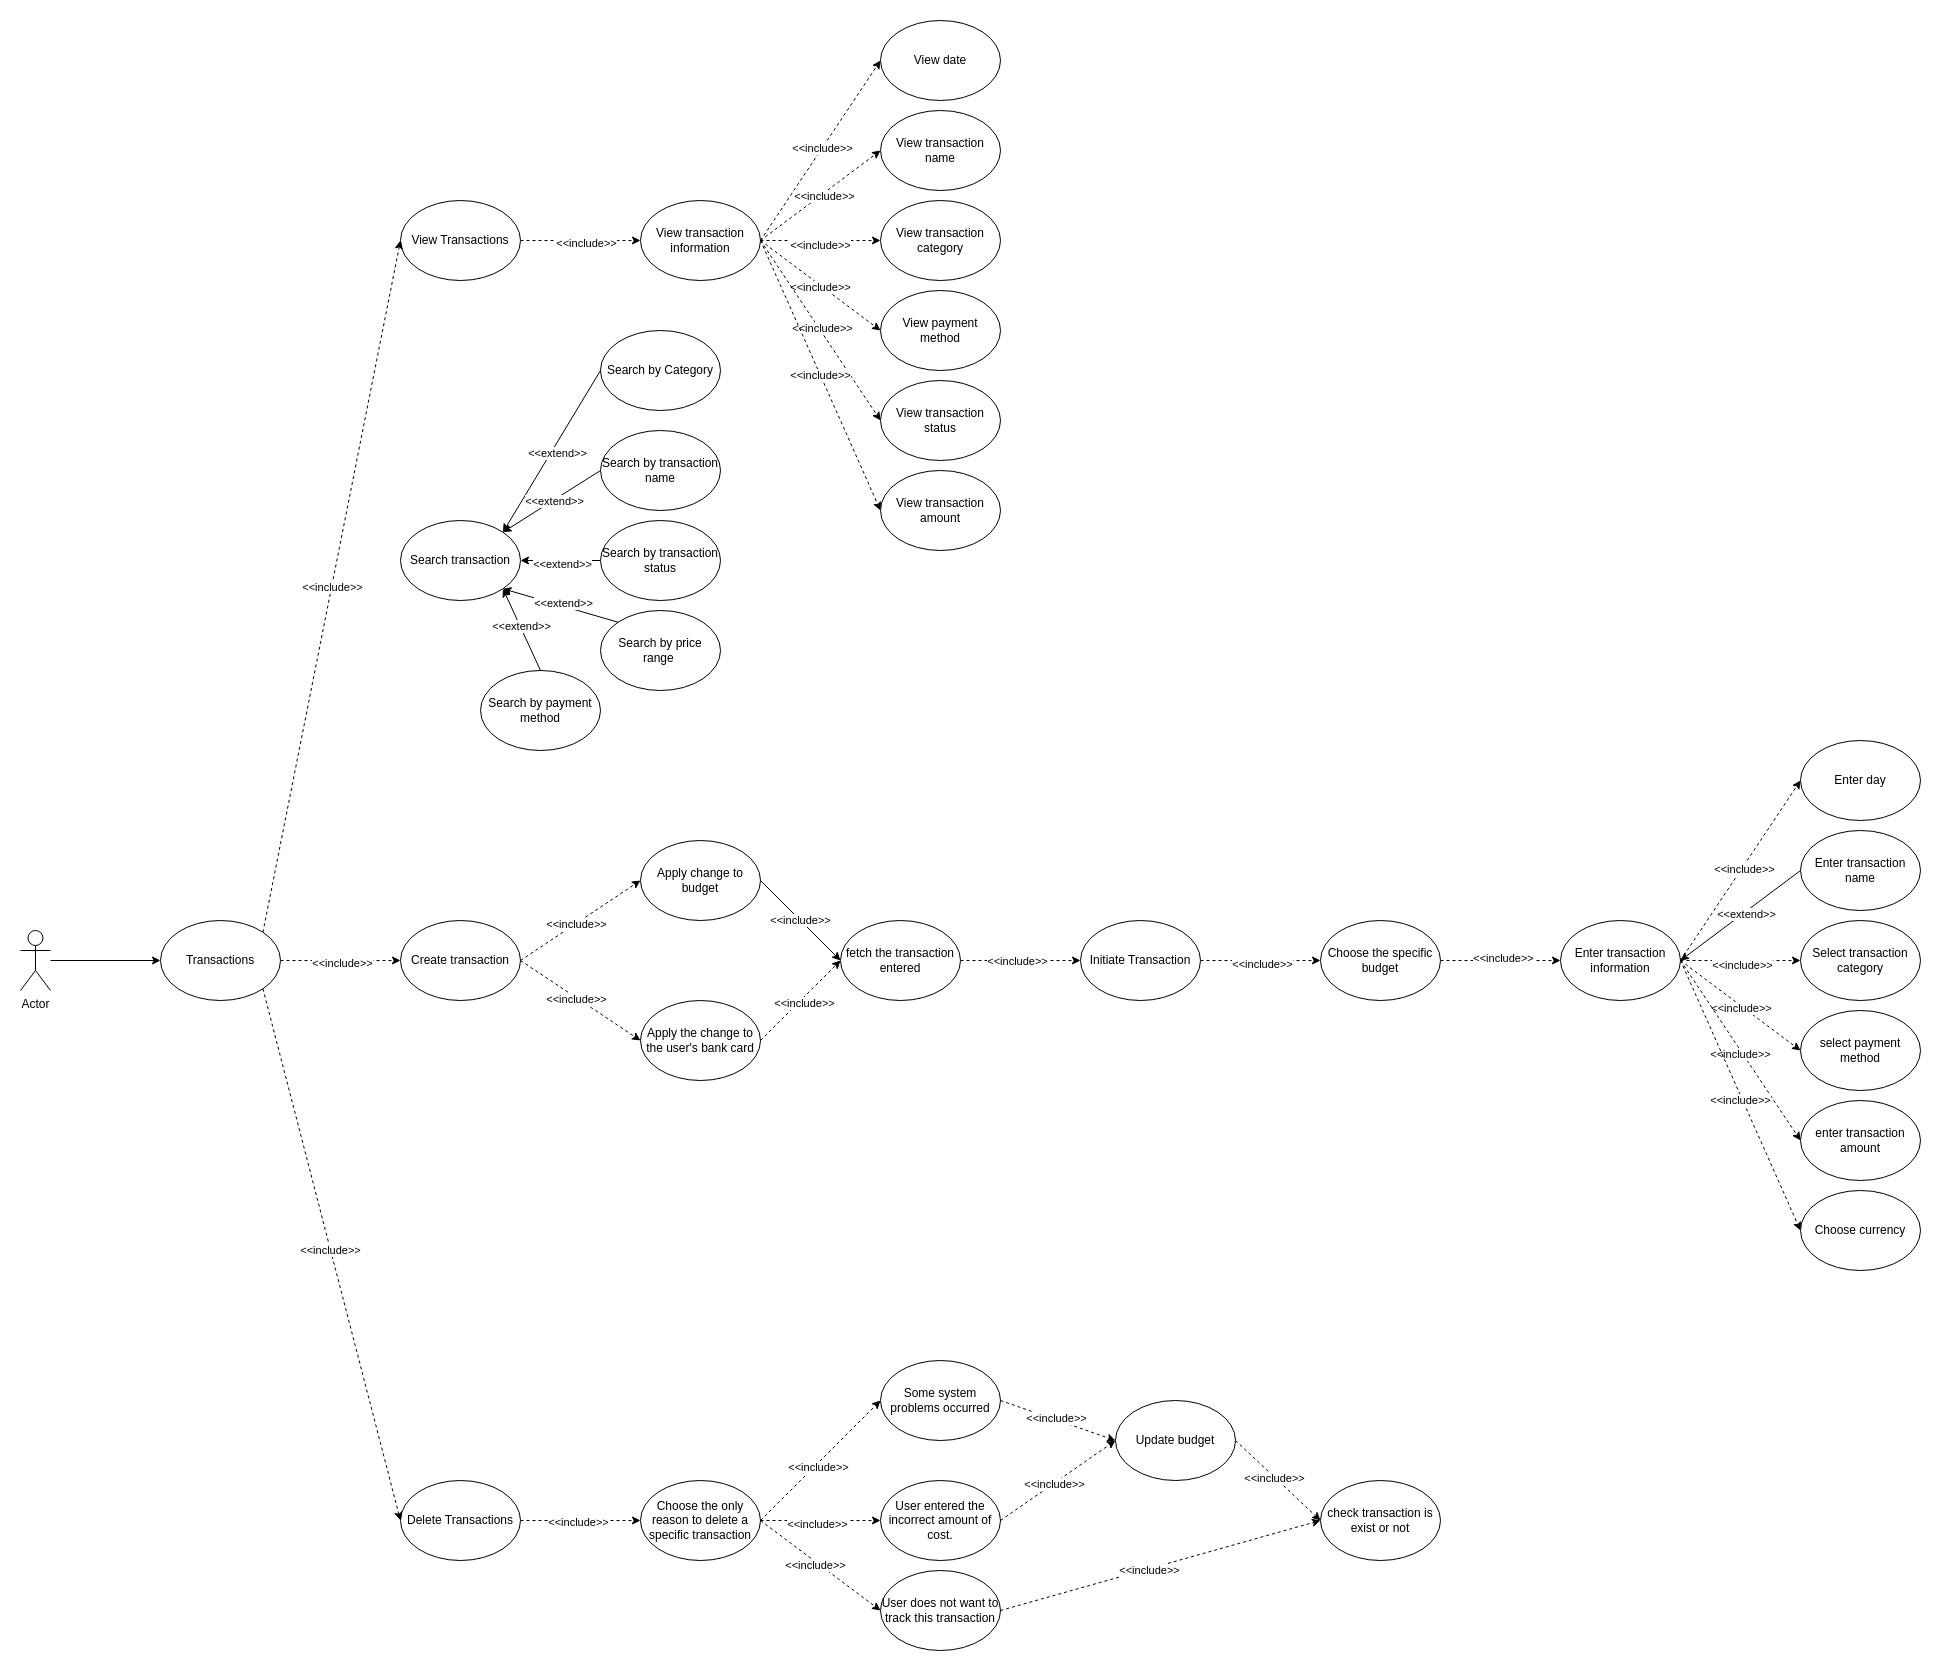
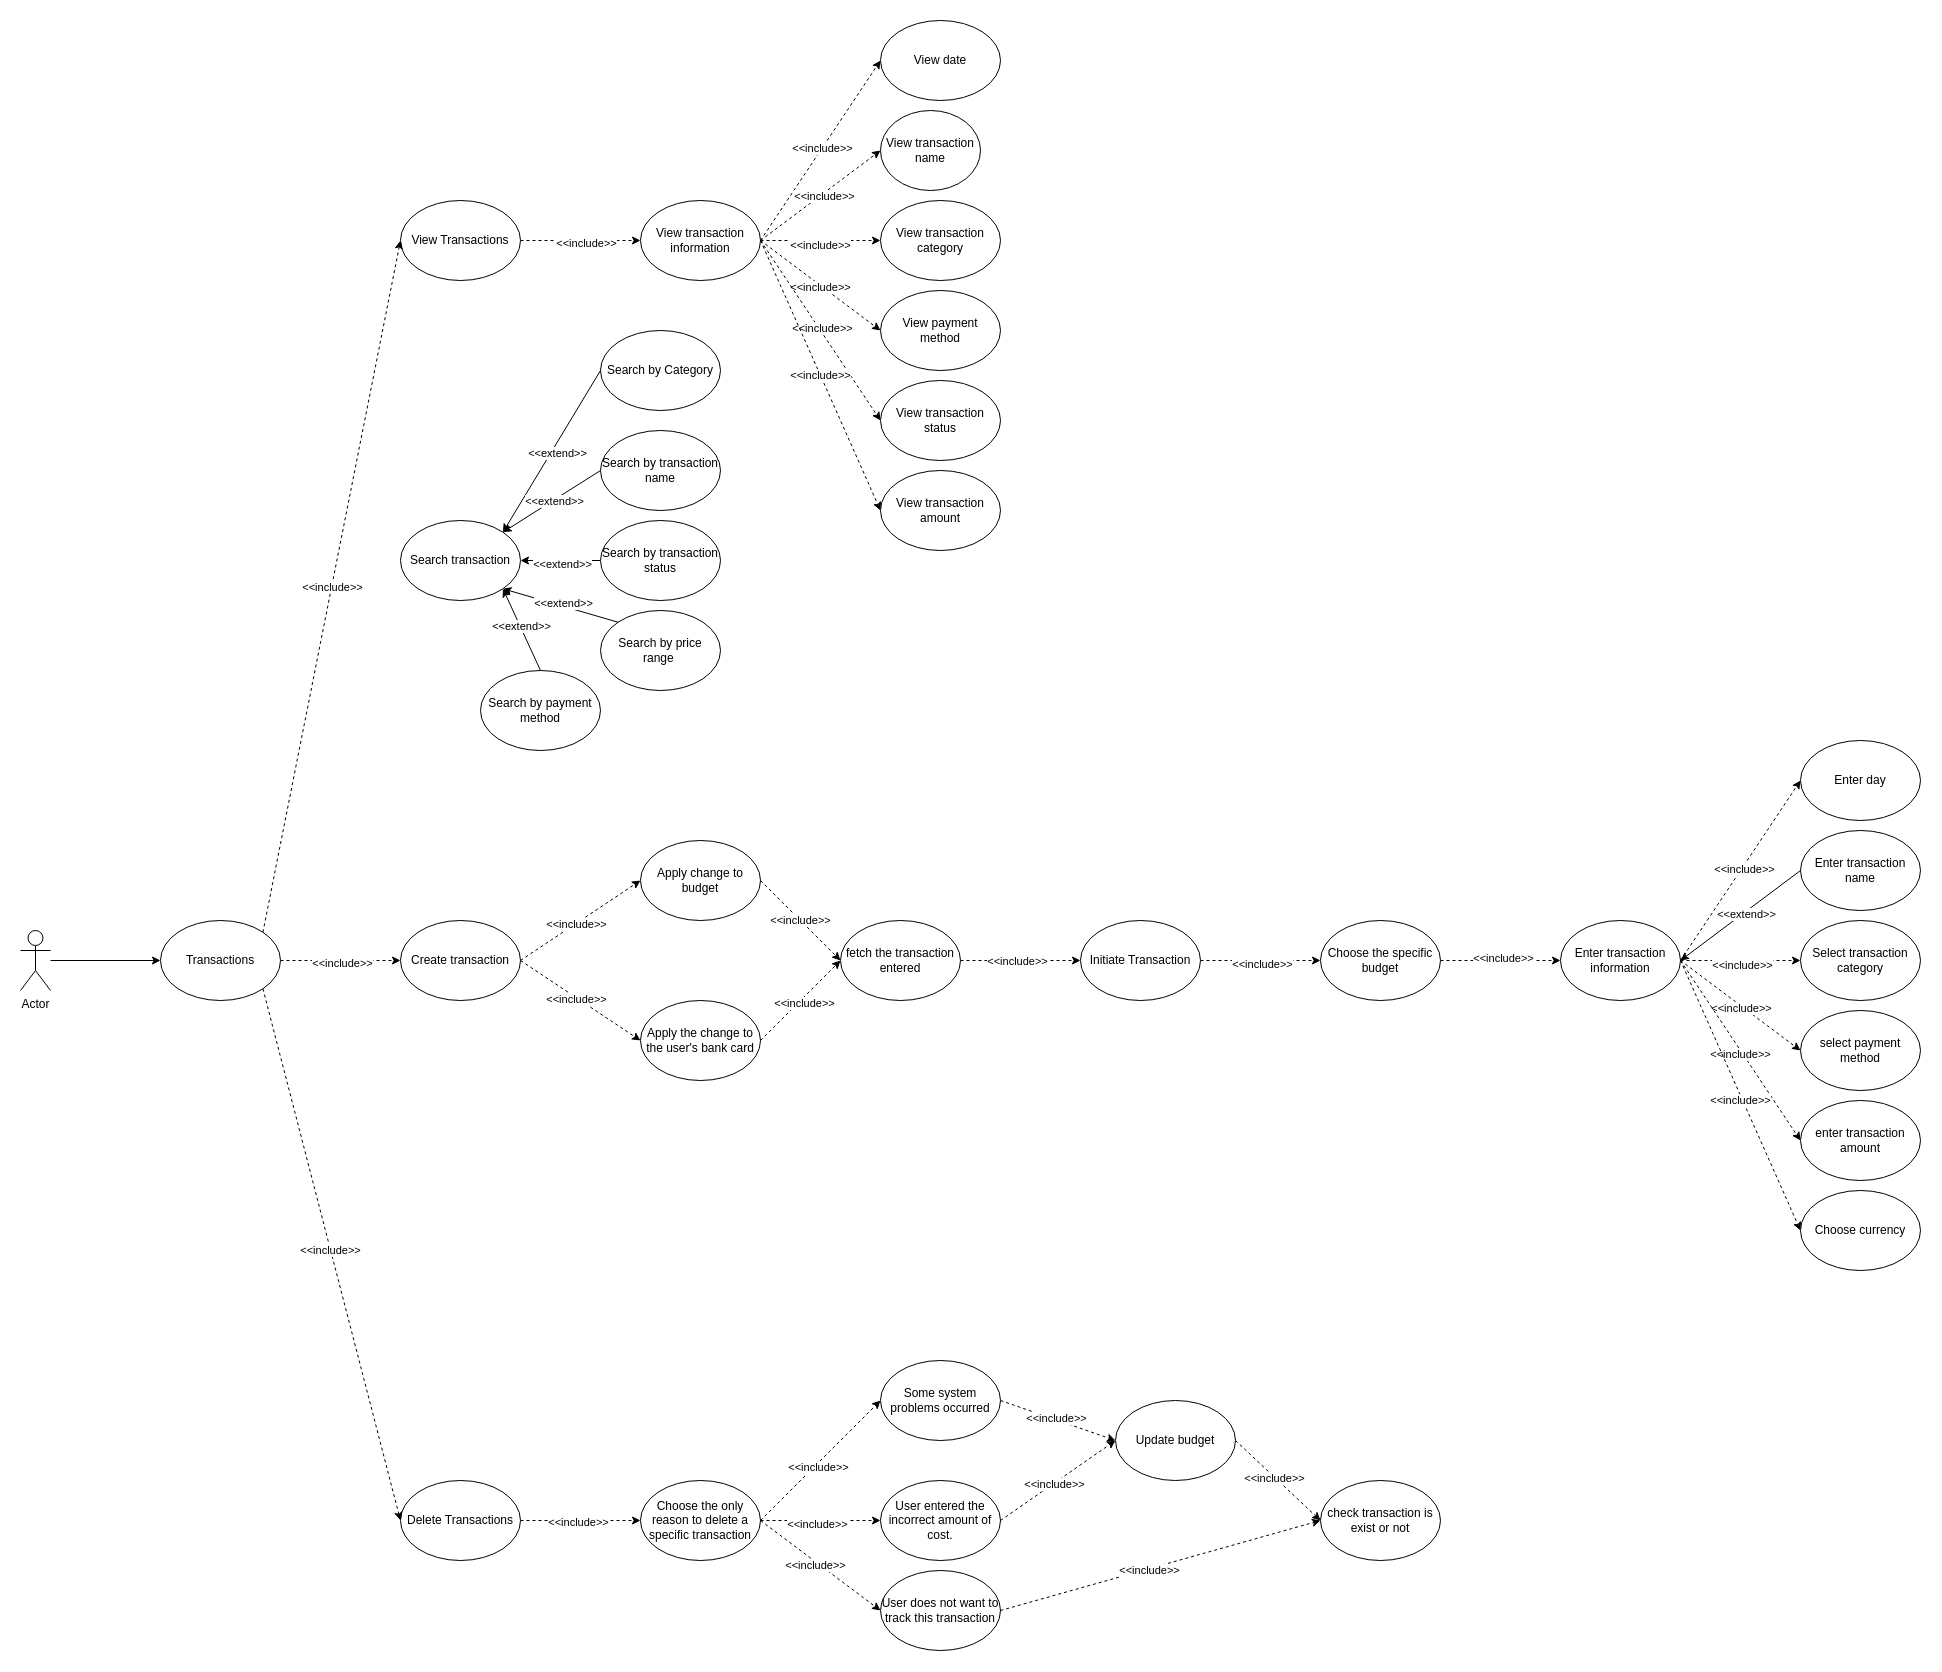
(941, 151) -> (931, 151)
(778, 898) -> (778, 898)
